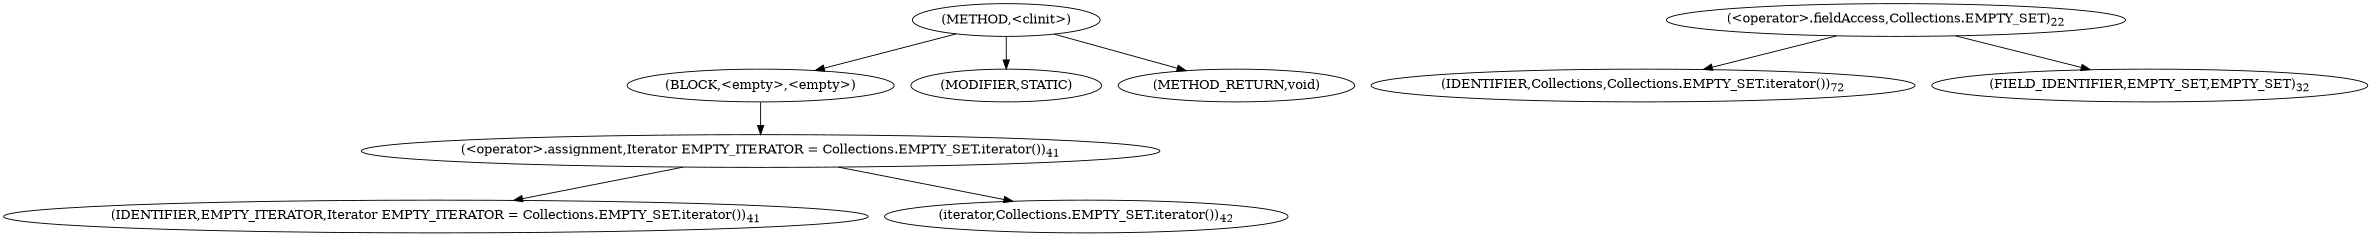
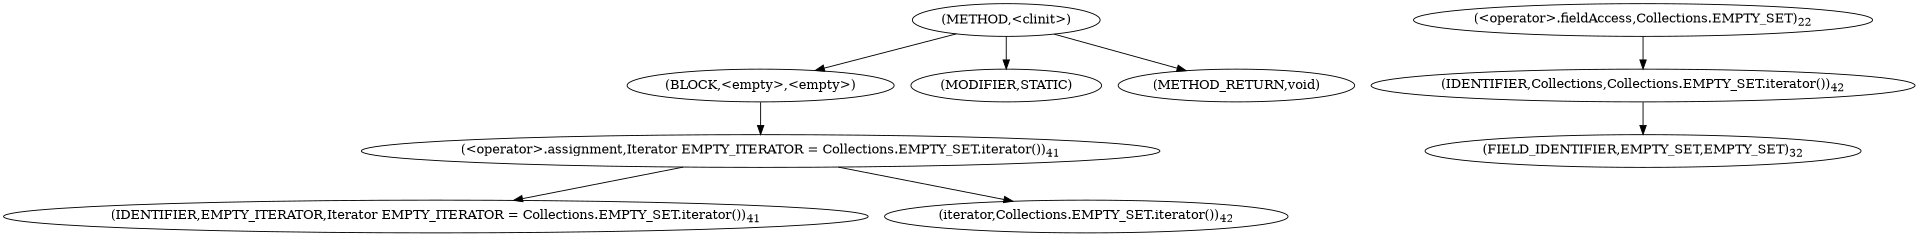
(2018, 52) -> (1643, 114)
(1838, 84) -> (1838, 84)
